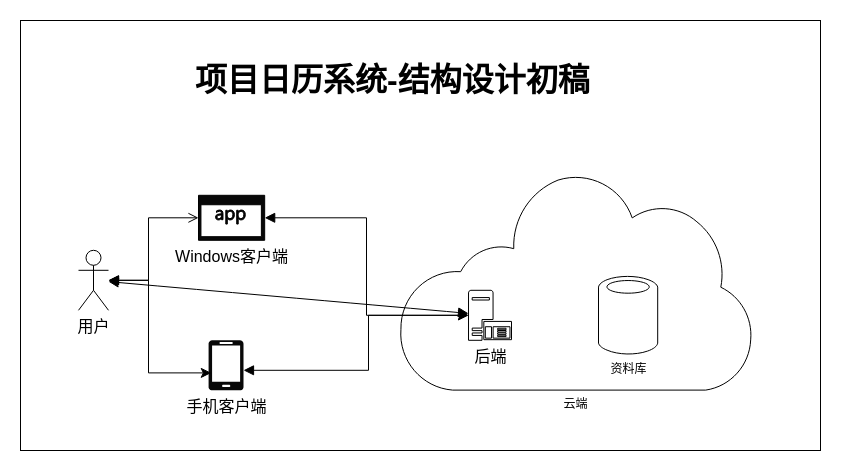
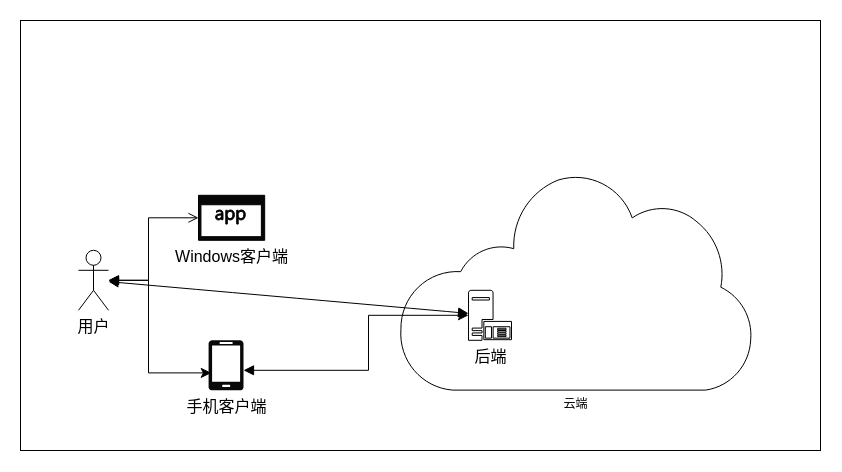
(411, 76) -> none
(367, 221) -> none
(628, 315) -> none
